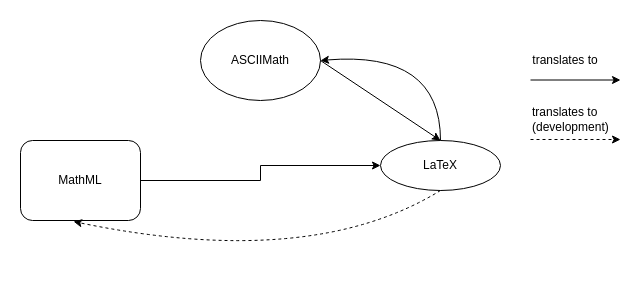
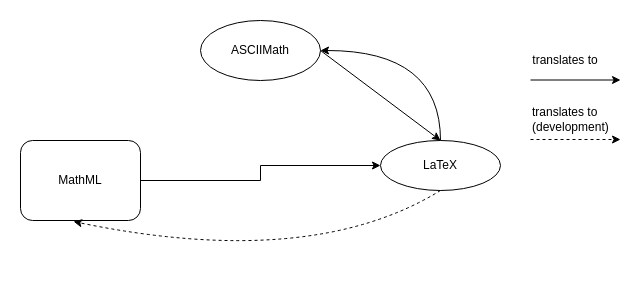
(261, 61) -> (261, 51)
